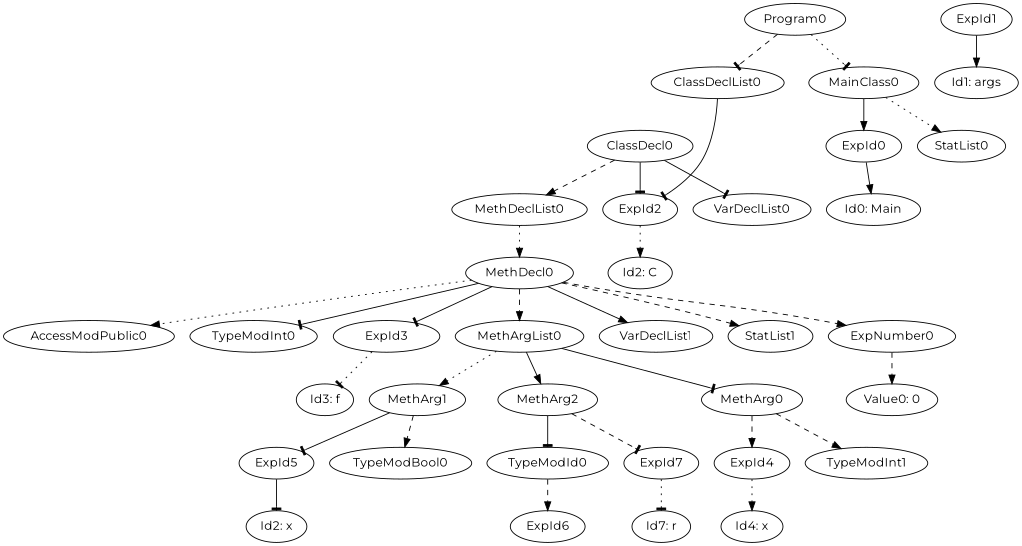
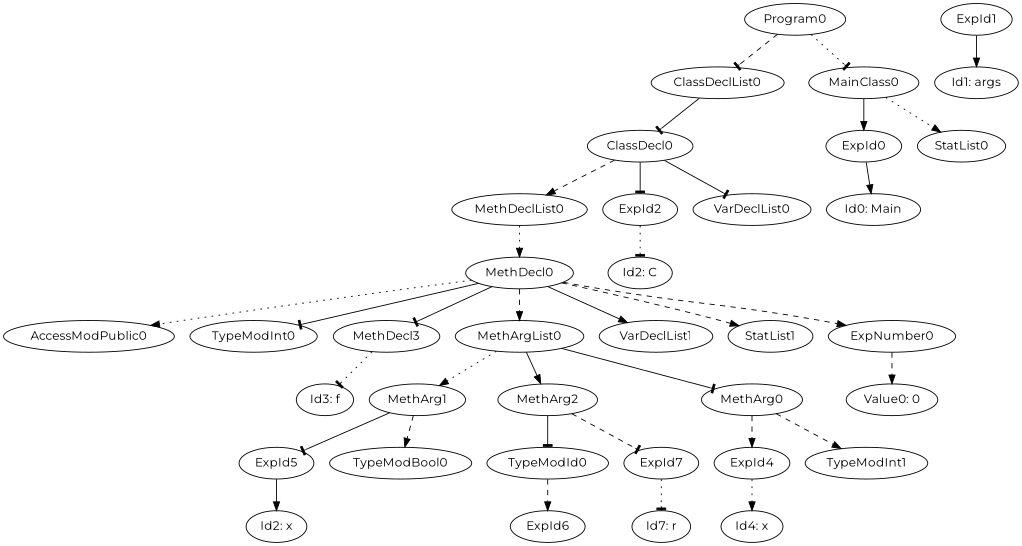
(705, 154) -> (680, 113)
(640, 237) -> (640, 237)
(387, 336) -> (387, 336)
(276, 493) -> (276, 493)
